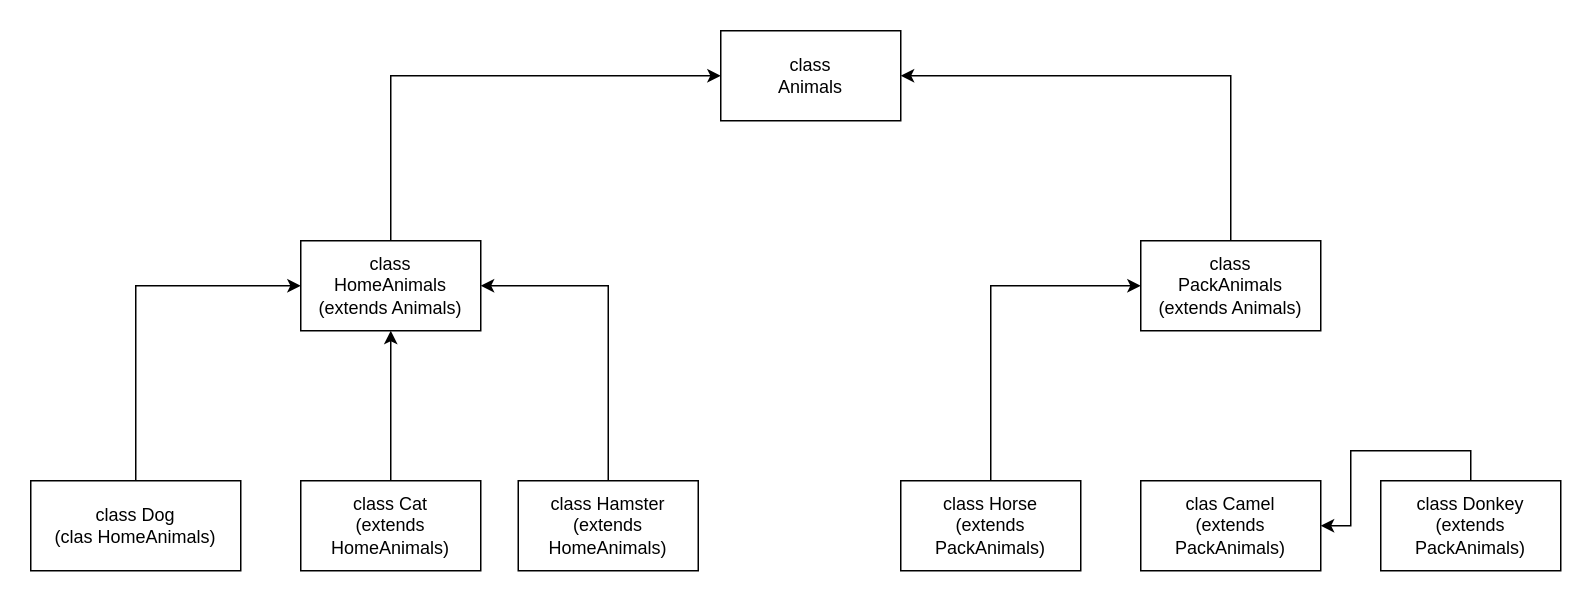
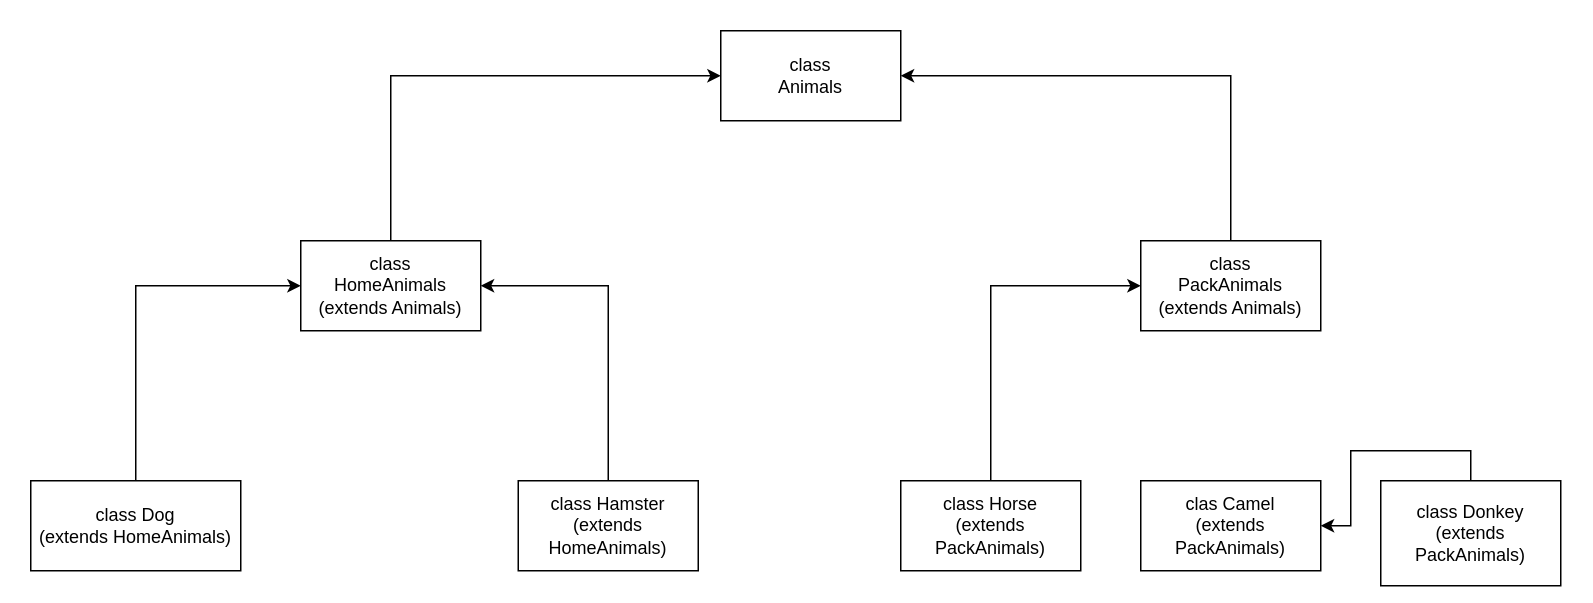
(391, 411) -> none
(136, 526) -> (136, 526)
(391, 526) -> none
(1471, 526) -> (1471, 533)
